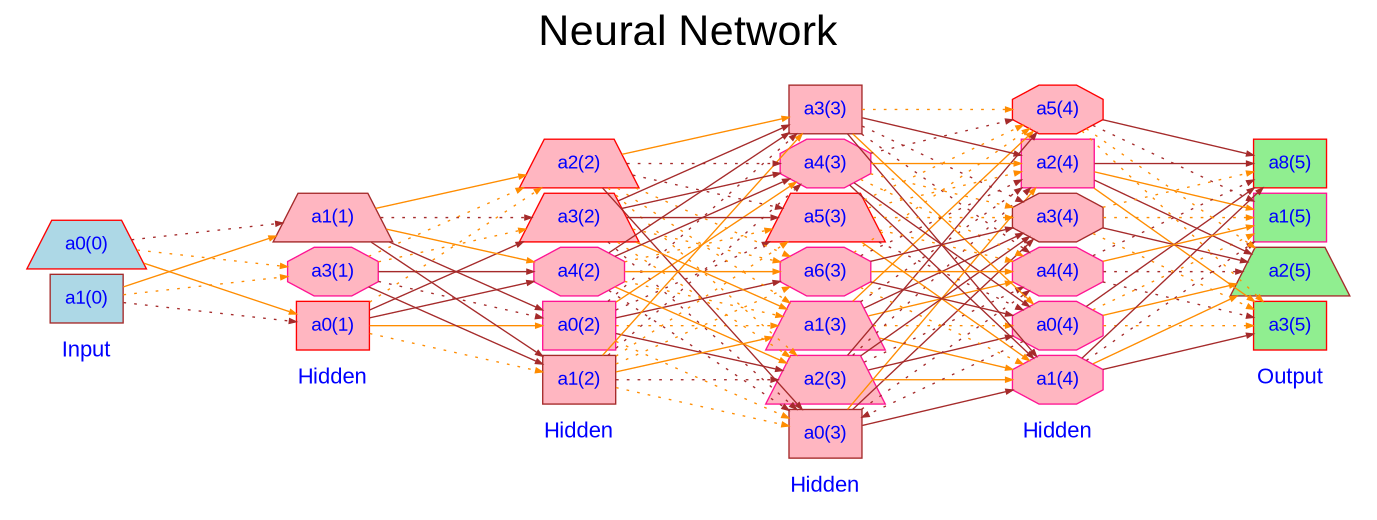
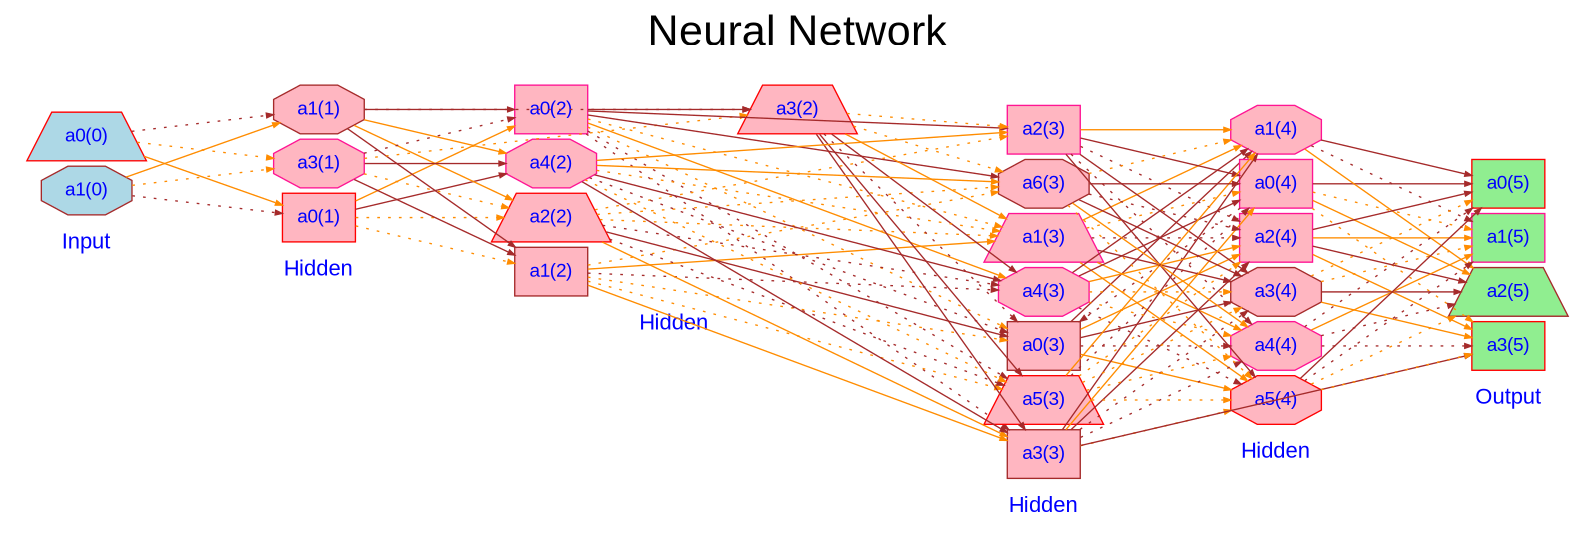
(1290, 164) -> (1508, 184)
(333, 218) -> (319, 109)
(476, 263) -> (666, 109)
(1170, 270) -> (1411, 323)
(825, 272) -> (1044, 184)
(87, 299) -> (87, 191)
(1058, 326) -> (1276, 184)
(1175, 353) -> (1273, 401)
none -> (1181, 378)
(682, 380) -> none
(825, 380) -> (1044, 130)
